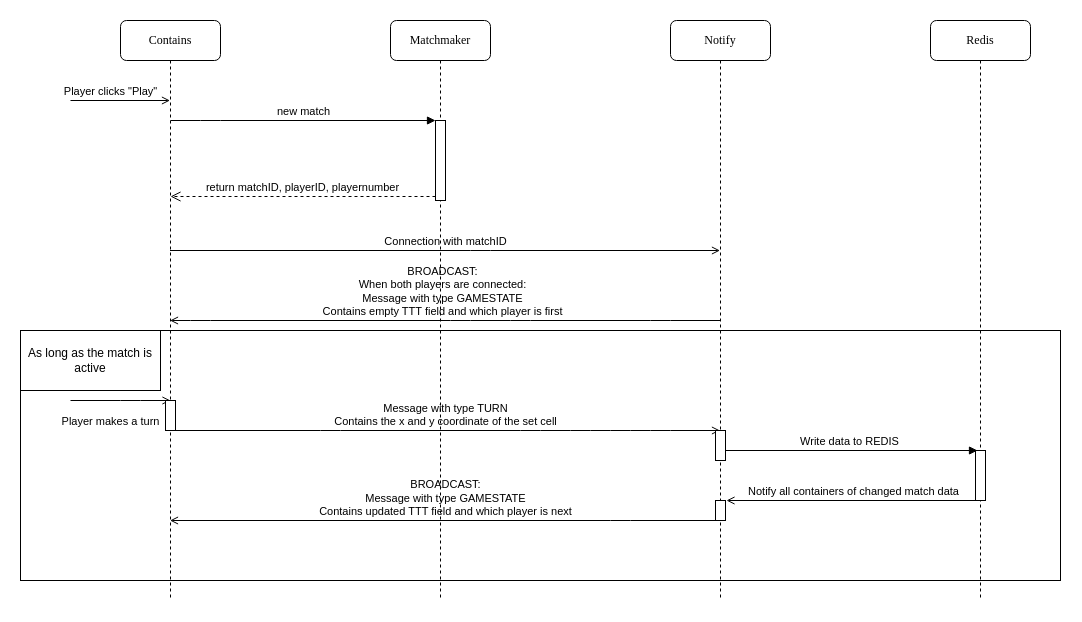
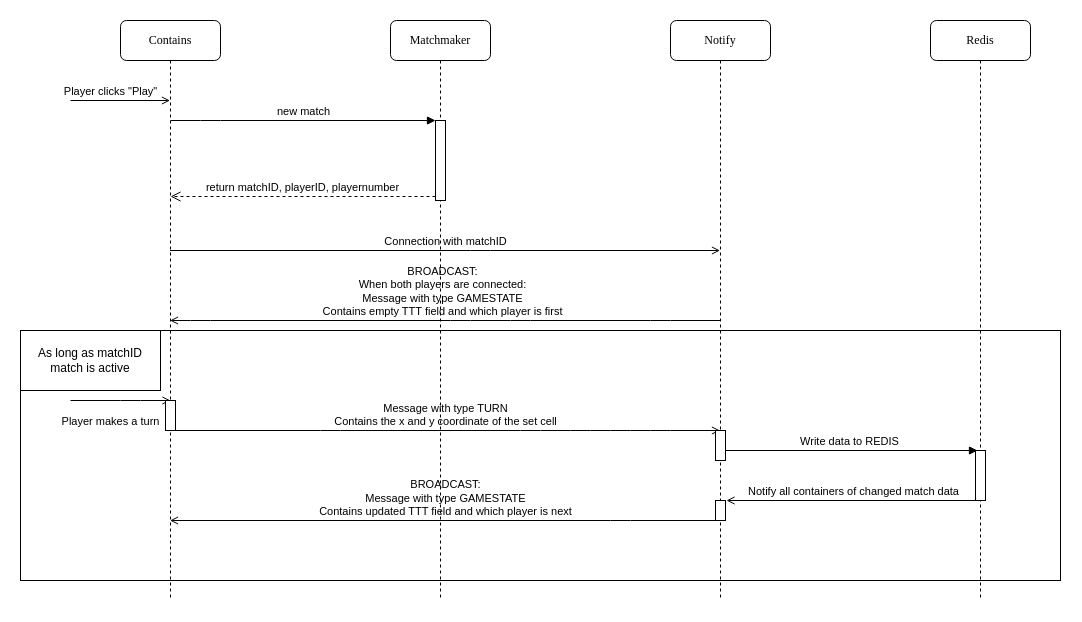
(91, 361) -> (91, 361)
